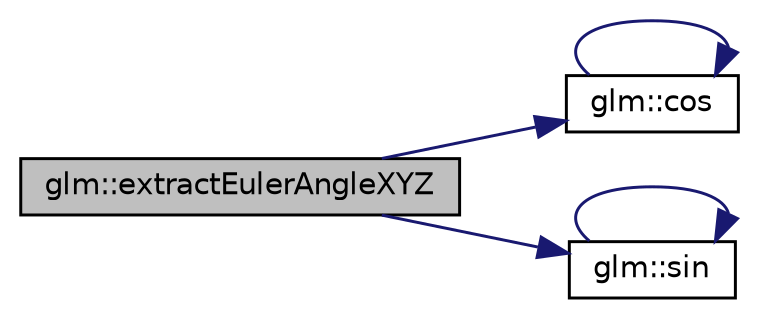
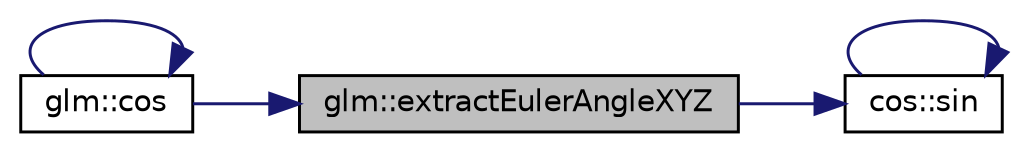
(459, 143) -> (231, 104)
(652, 270) -> (924, 104)
